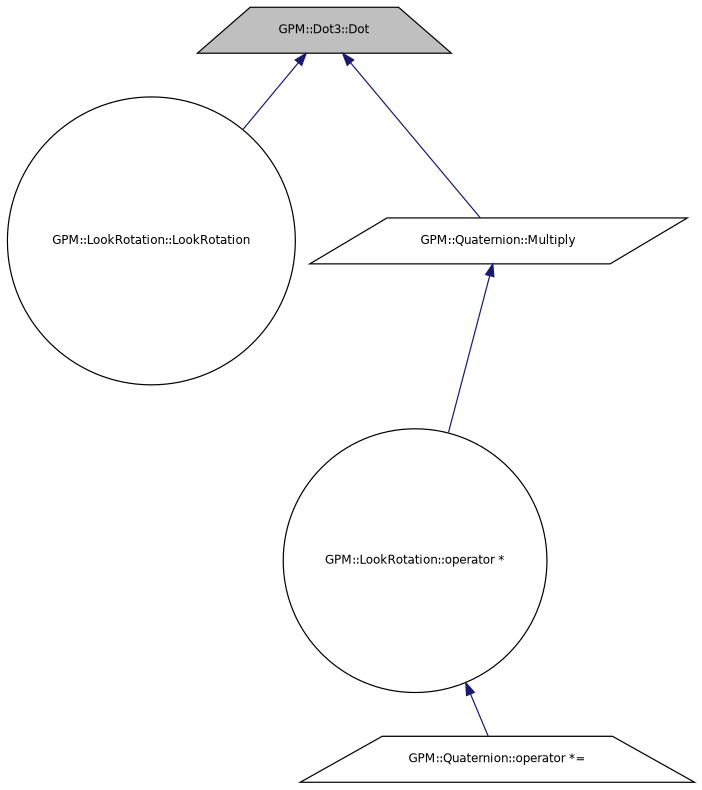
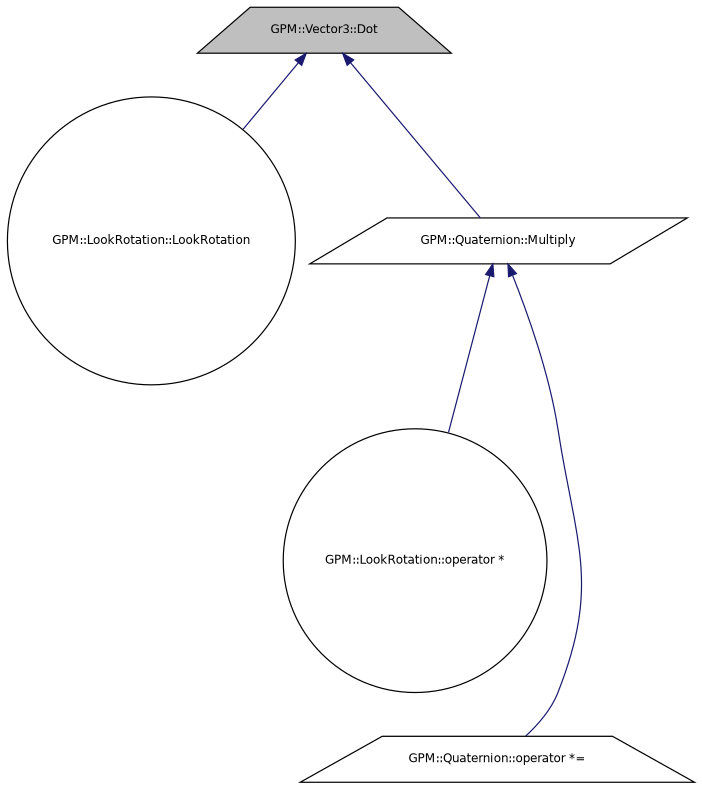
(324, 30) -> (324, 30)
(479, 715) -> (572, 509)
